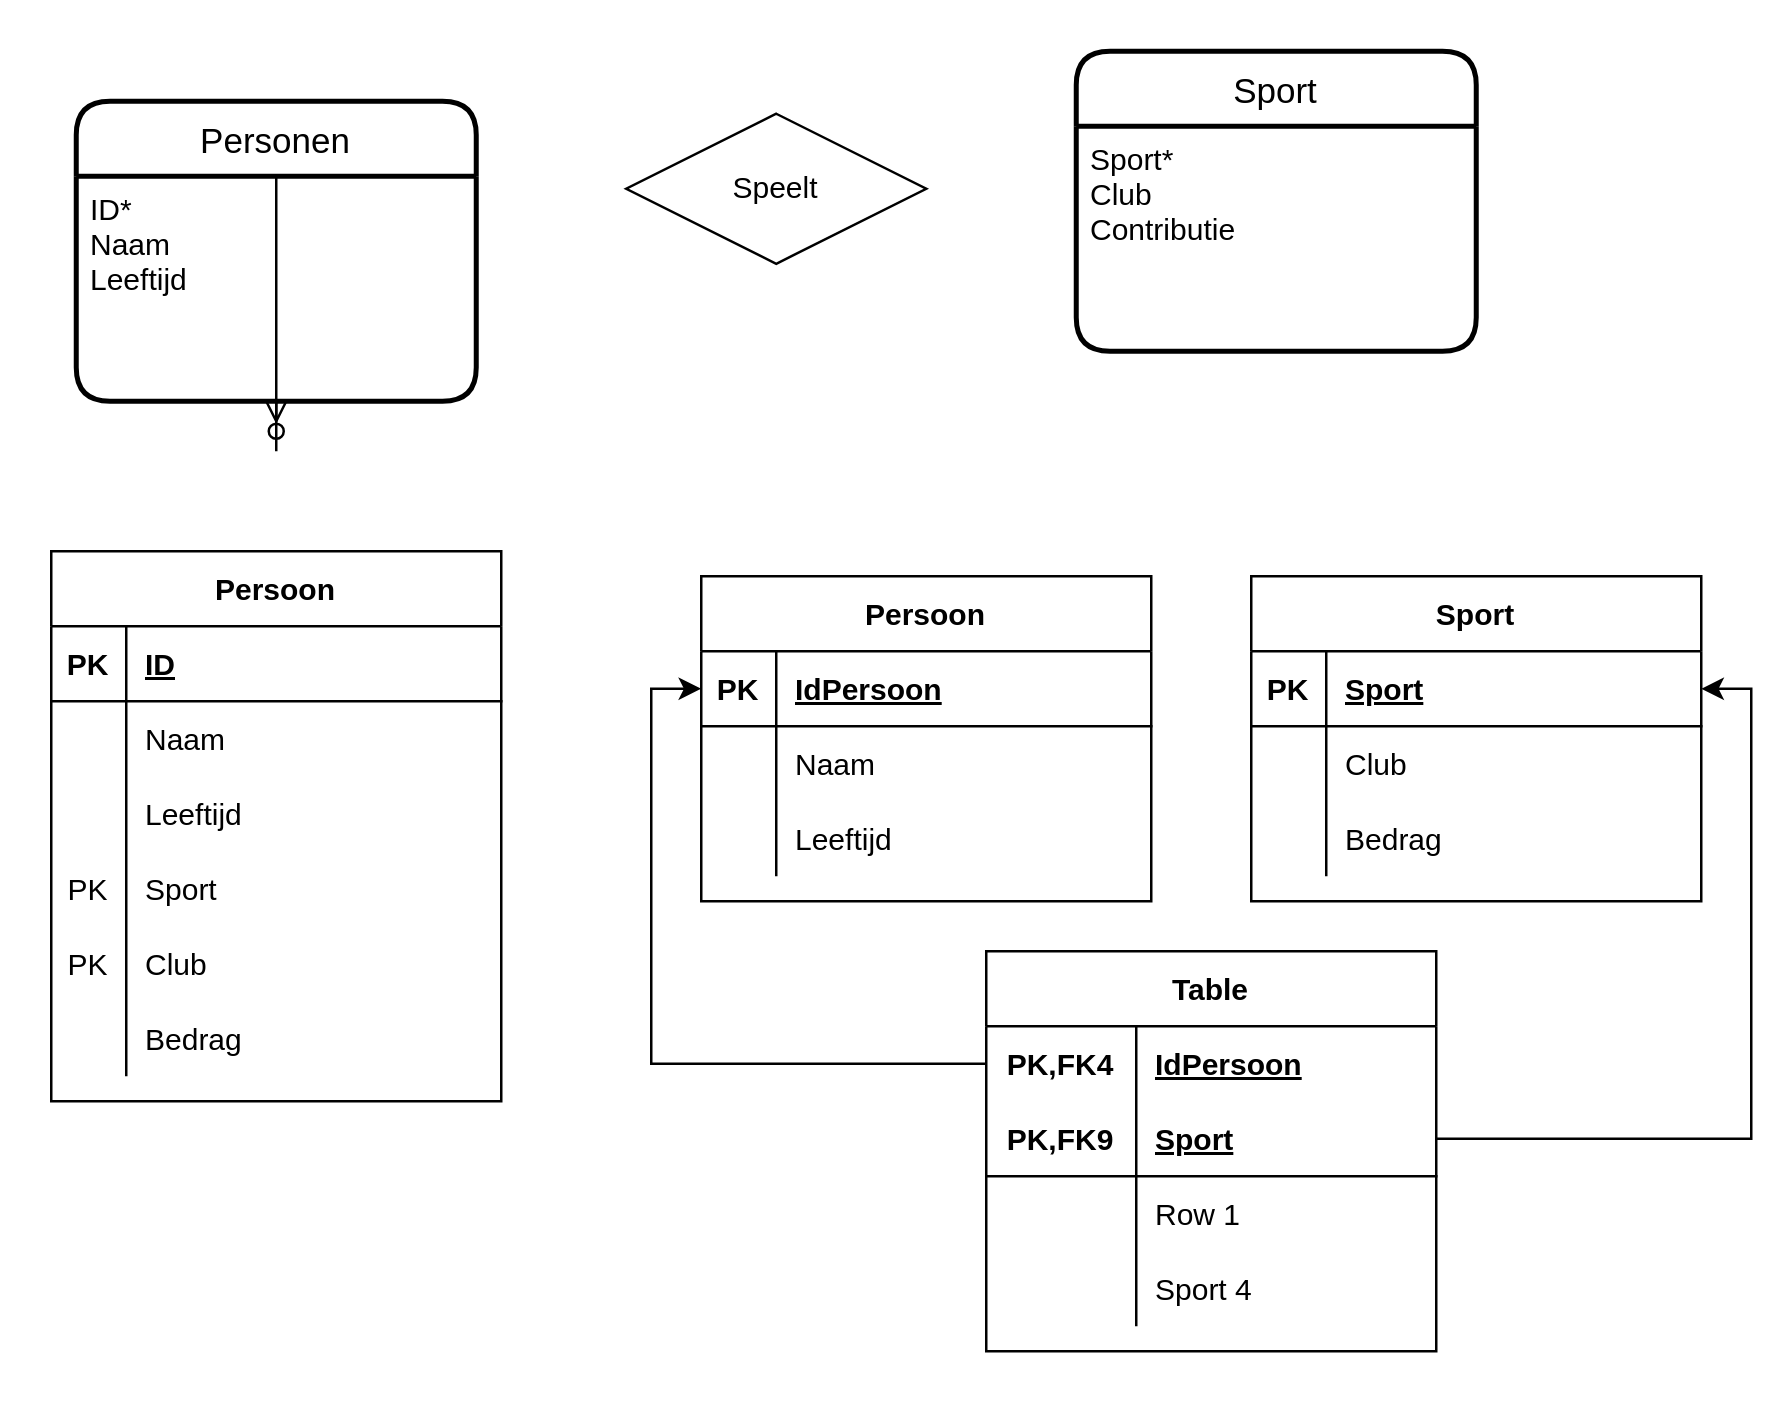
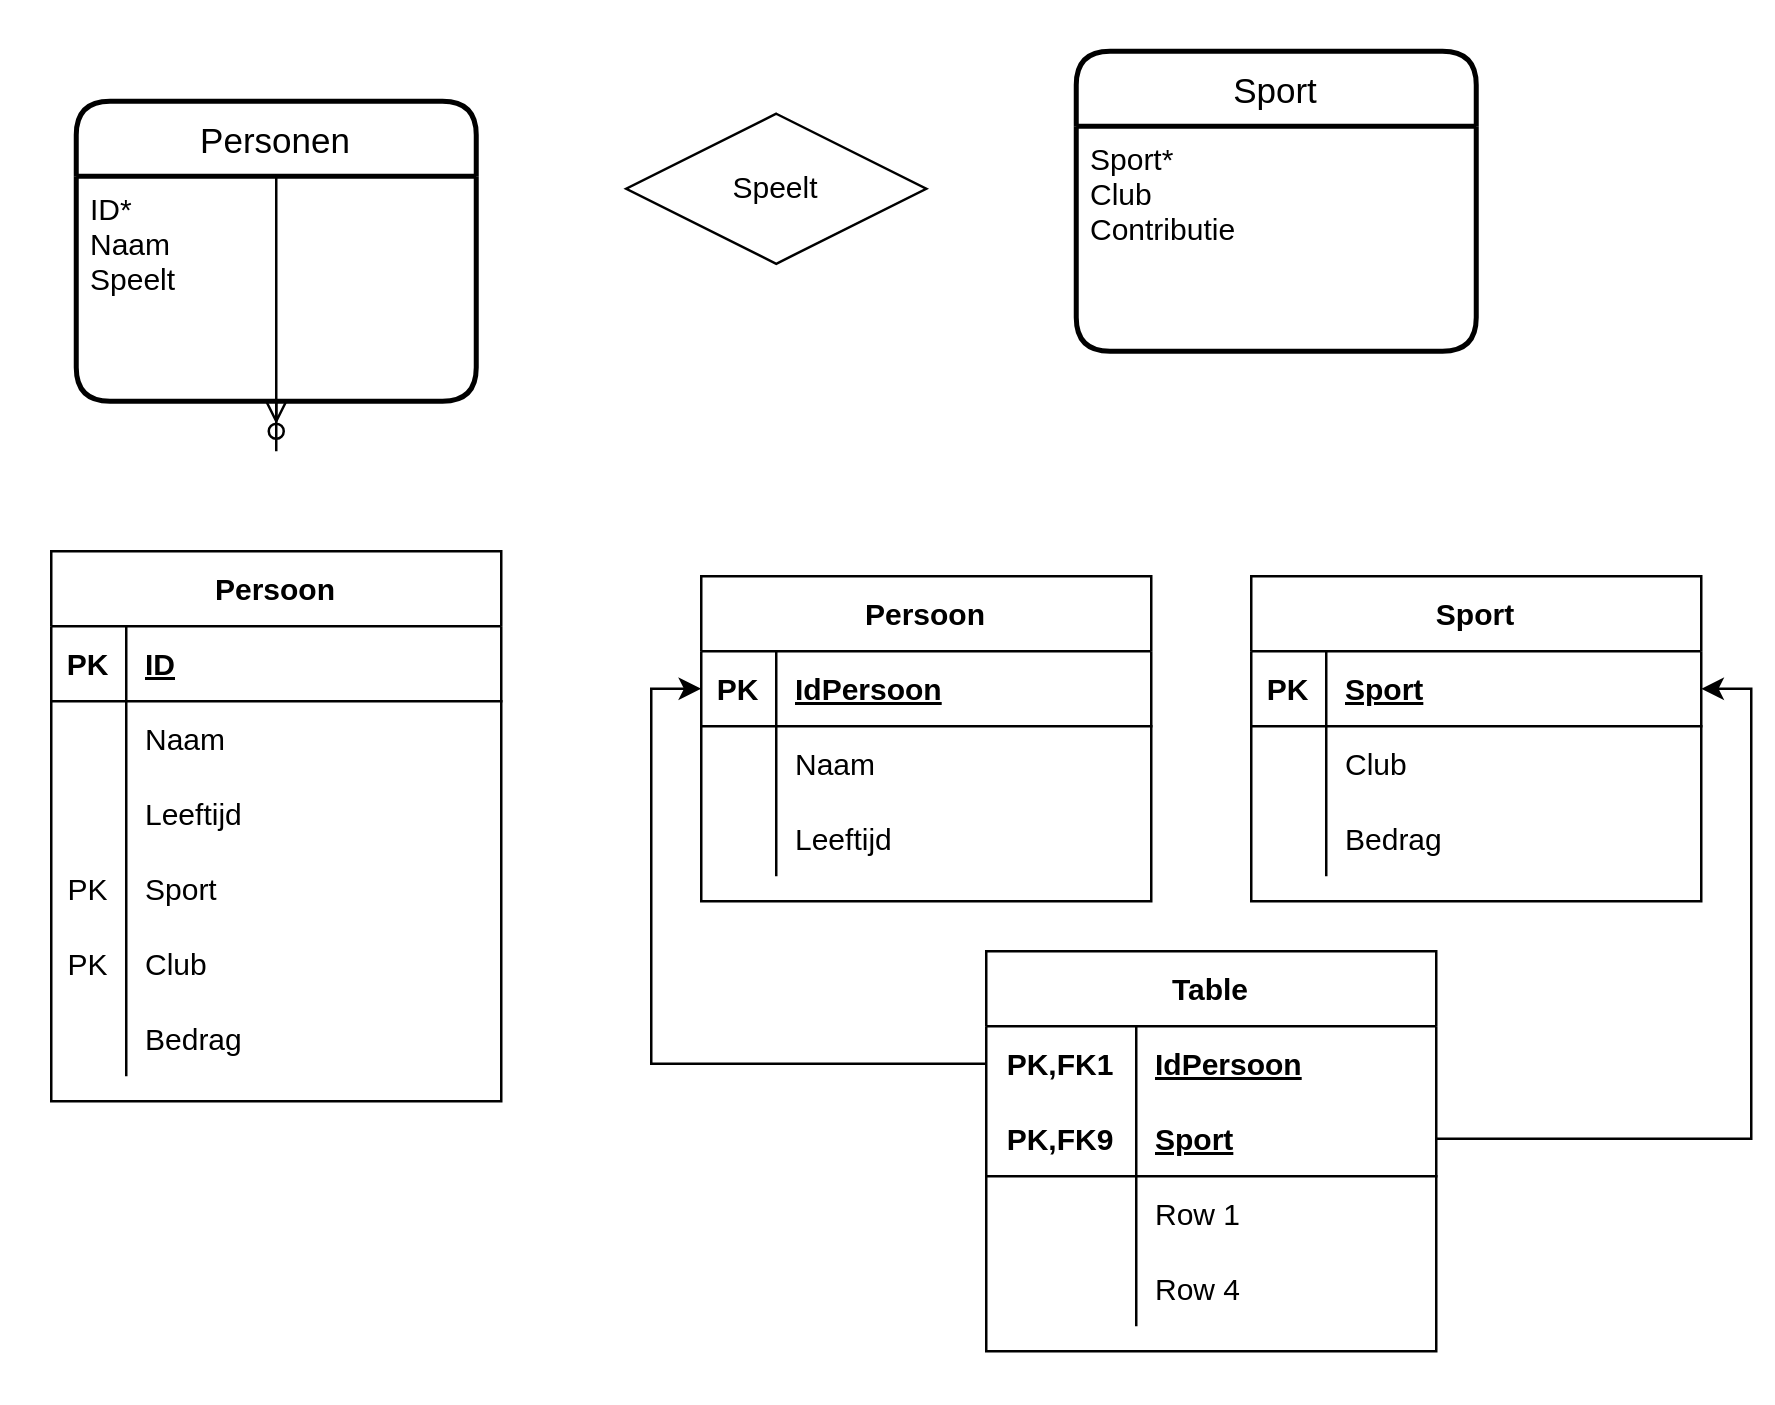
(115, 210) -> (115, 210)
(1060, 1065) -> (1060, 1065)
(1210, 1290) -> (1193, 1290)
